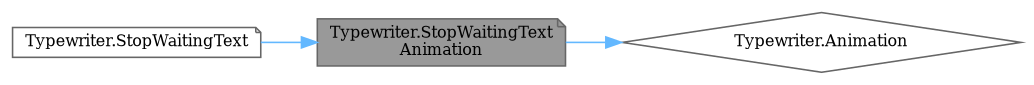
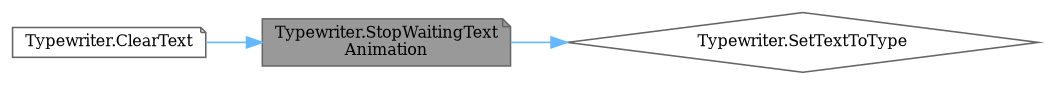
(137, 42) -> (109, 42)
(822, 42) -> (803, 42)
